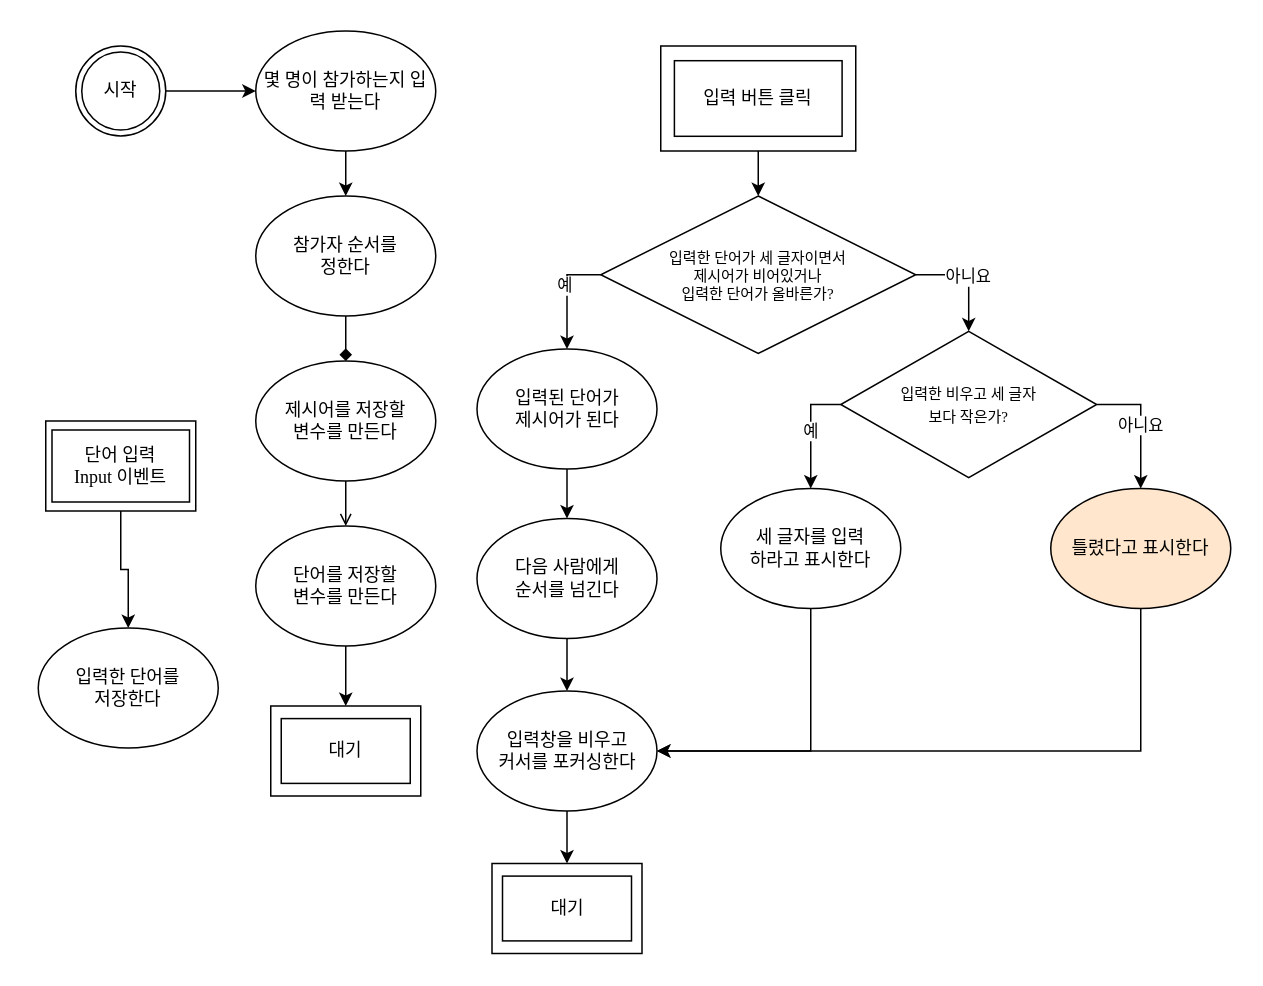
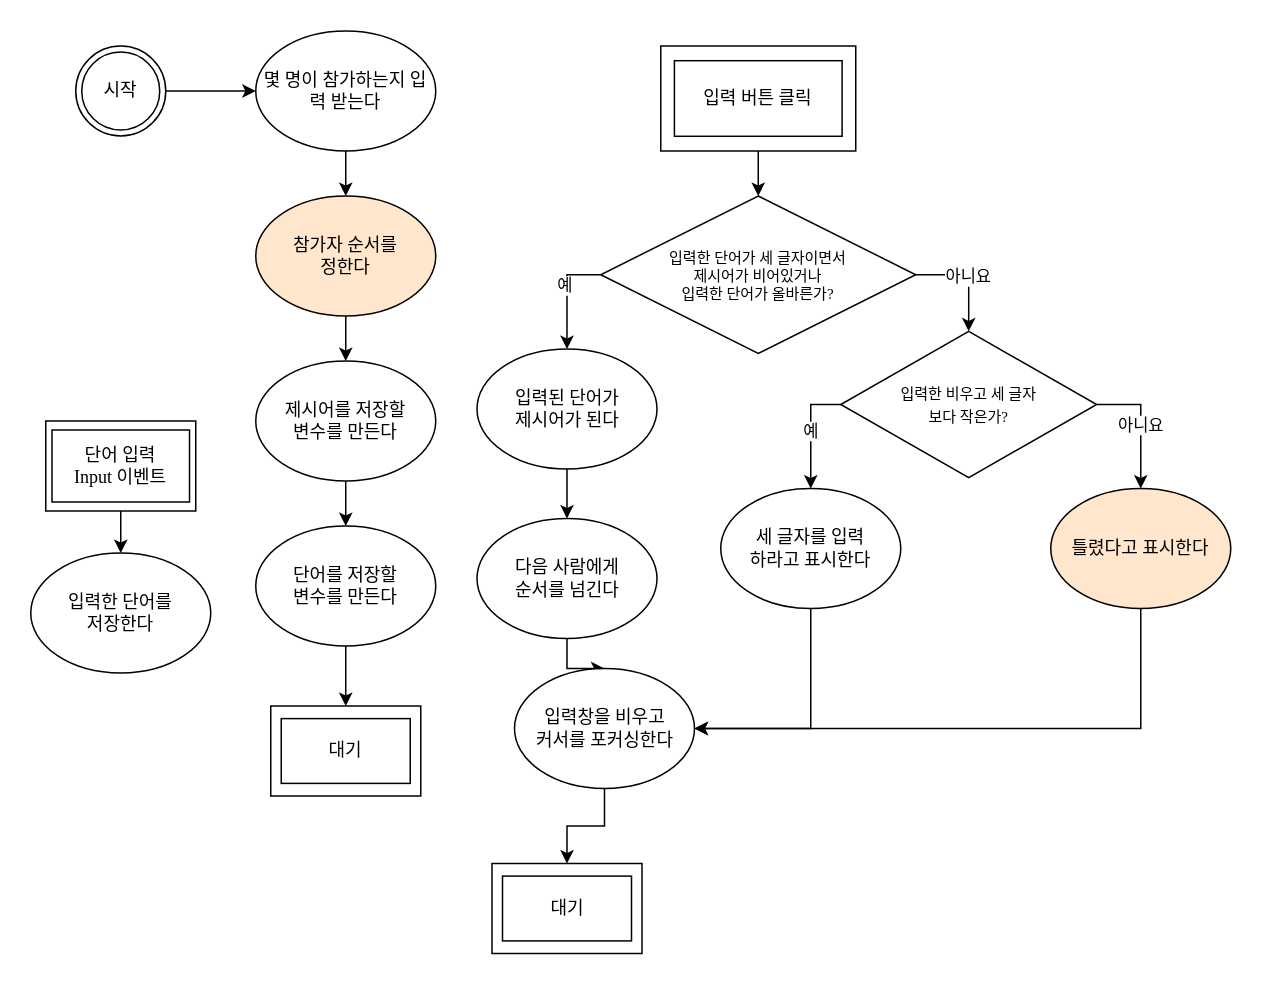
(346, 256) -> (346, 256)
(346, 348) -> (346, 349)
(346, 516) -> (346, 514)
(128, 688) -> (121, 613)
(567, 751) -> (605, 728)
